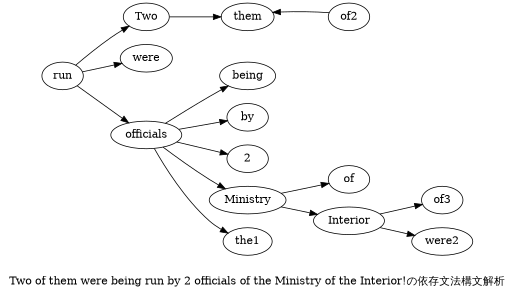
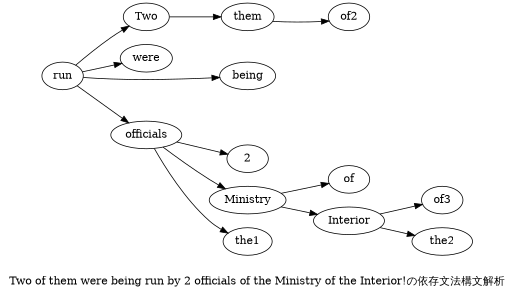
(305, 12) -> (297, 22)
(193, 106) -> (147, 80)
(248, 117) -> none
(442, 242) -> (442, 242)
